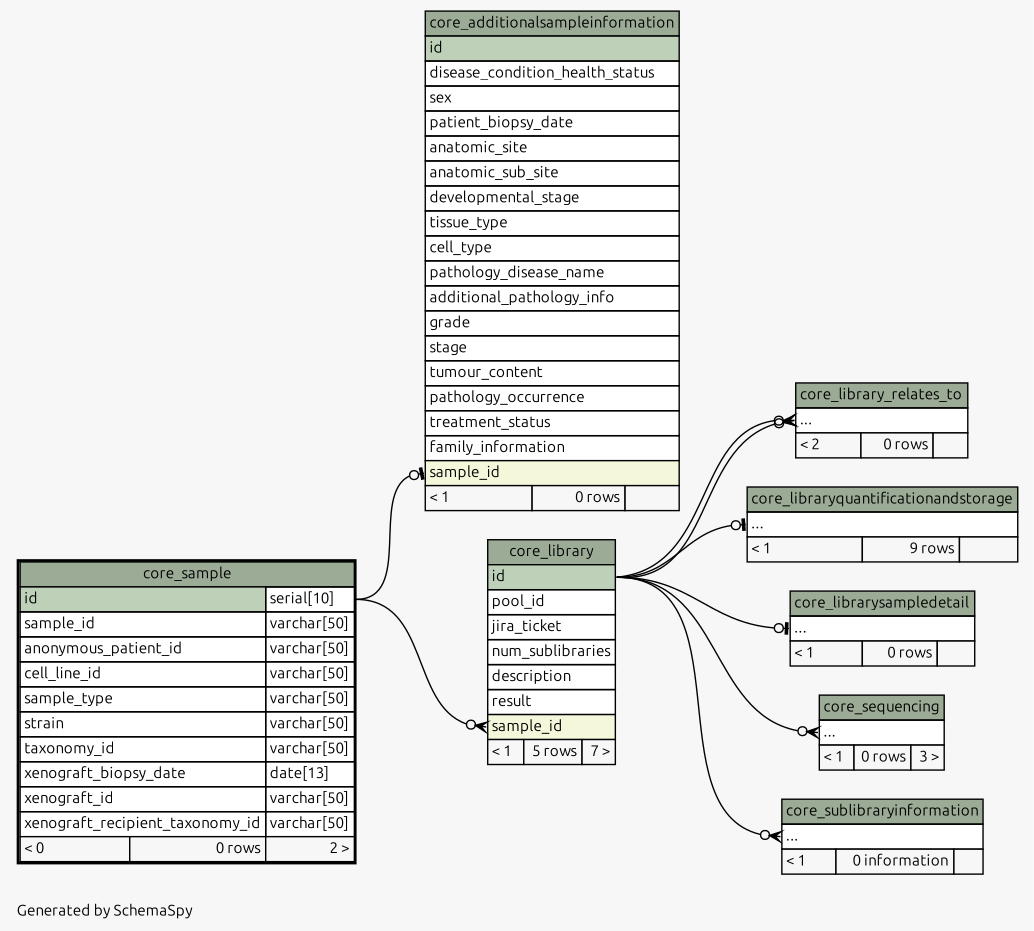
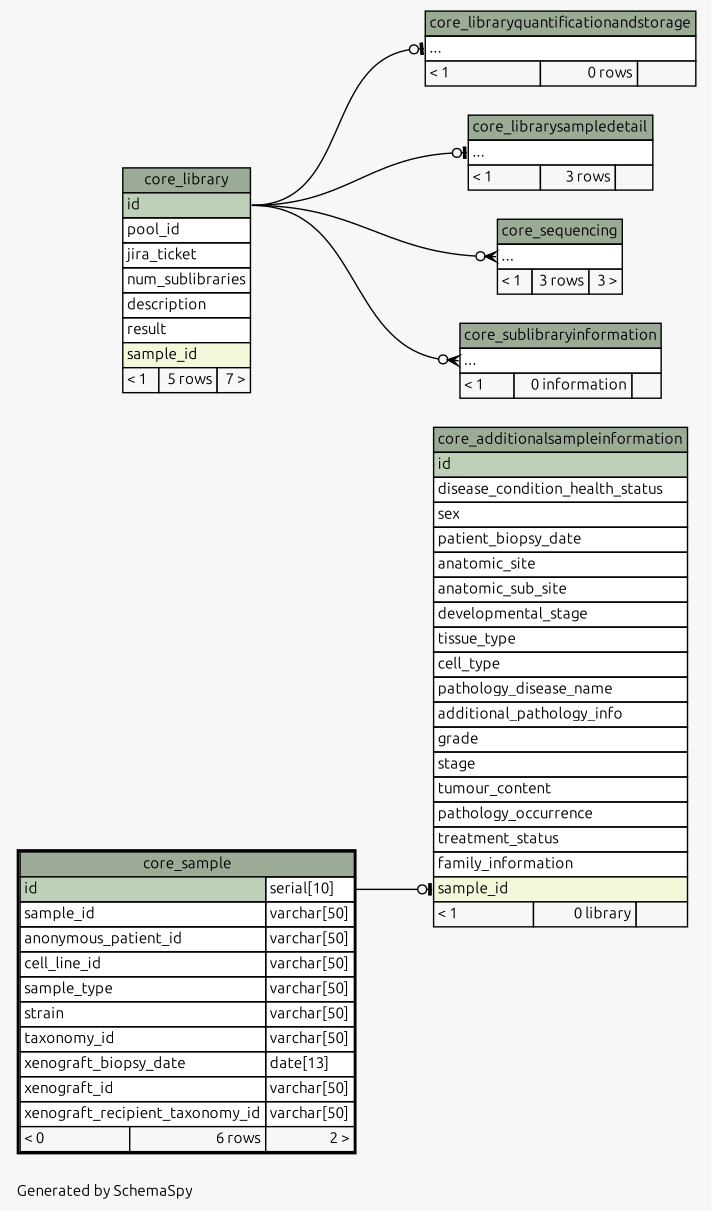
(882, 420) -> none
(598, 497) -> (603, 914)
(932, 549) -> (611, 73)
(910, 653) -> (588, 177)
(417, 654) -> none
(884, 757) -> (562, 281)
(239, 848) -> (239, 1138)
